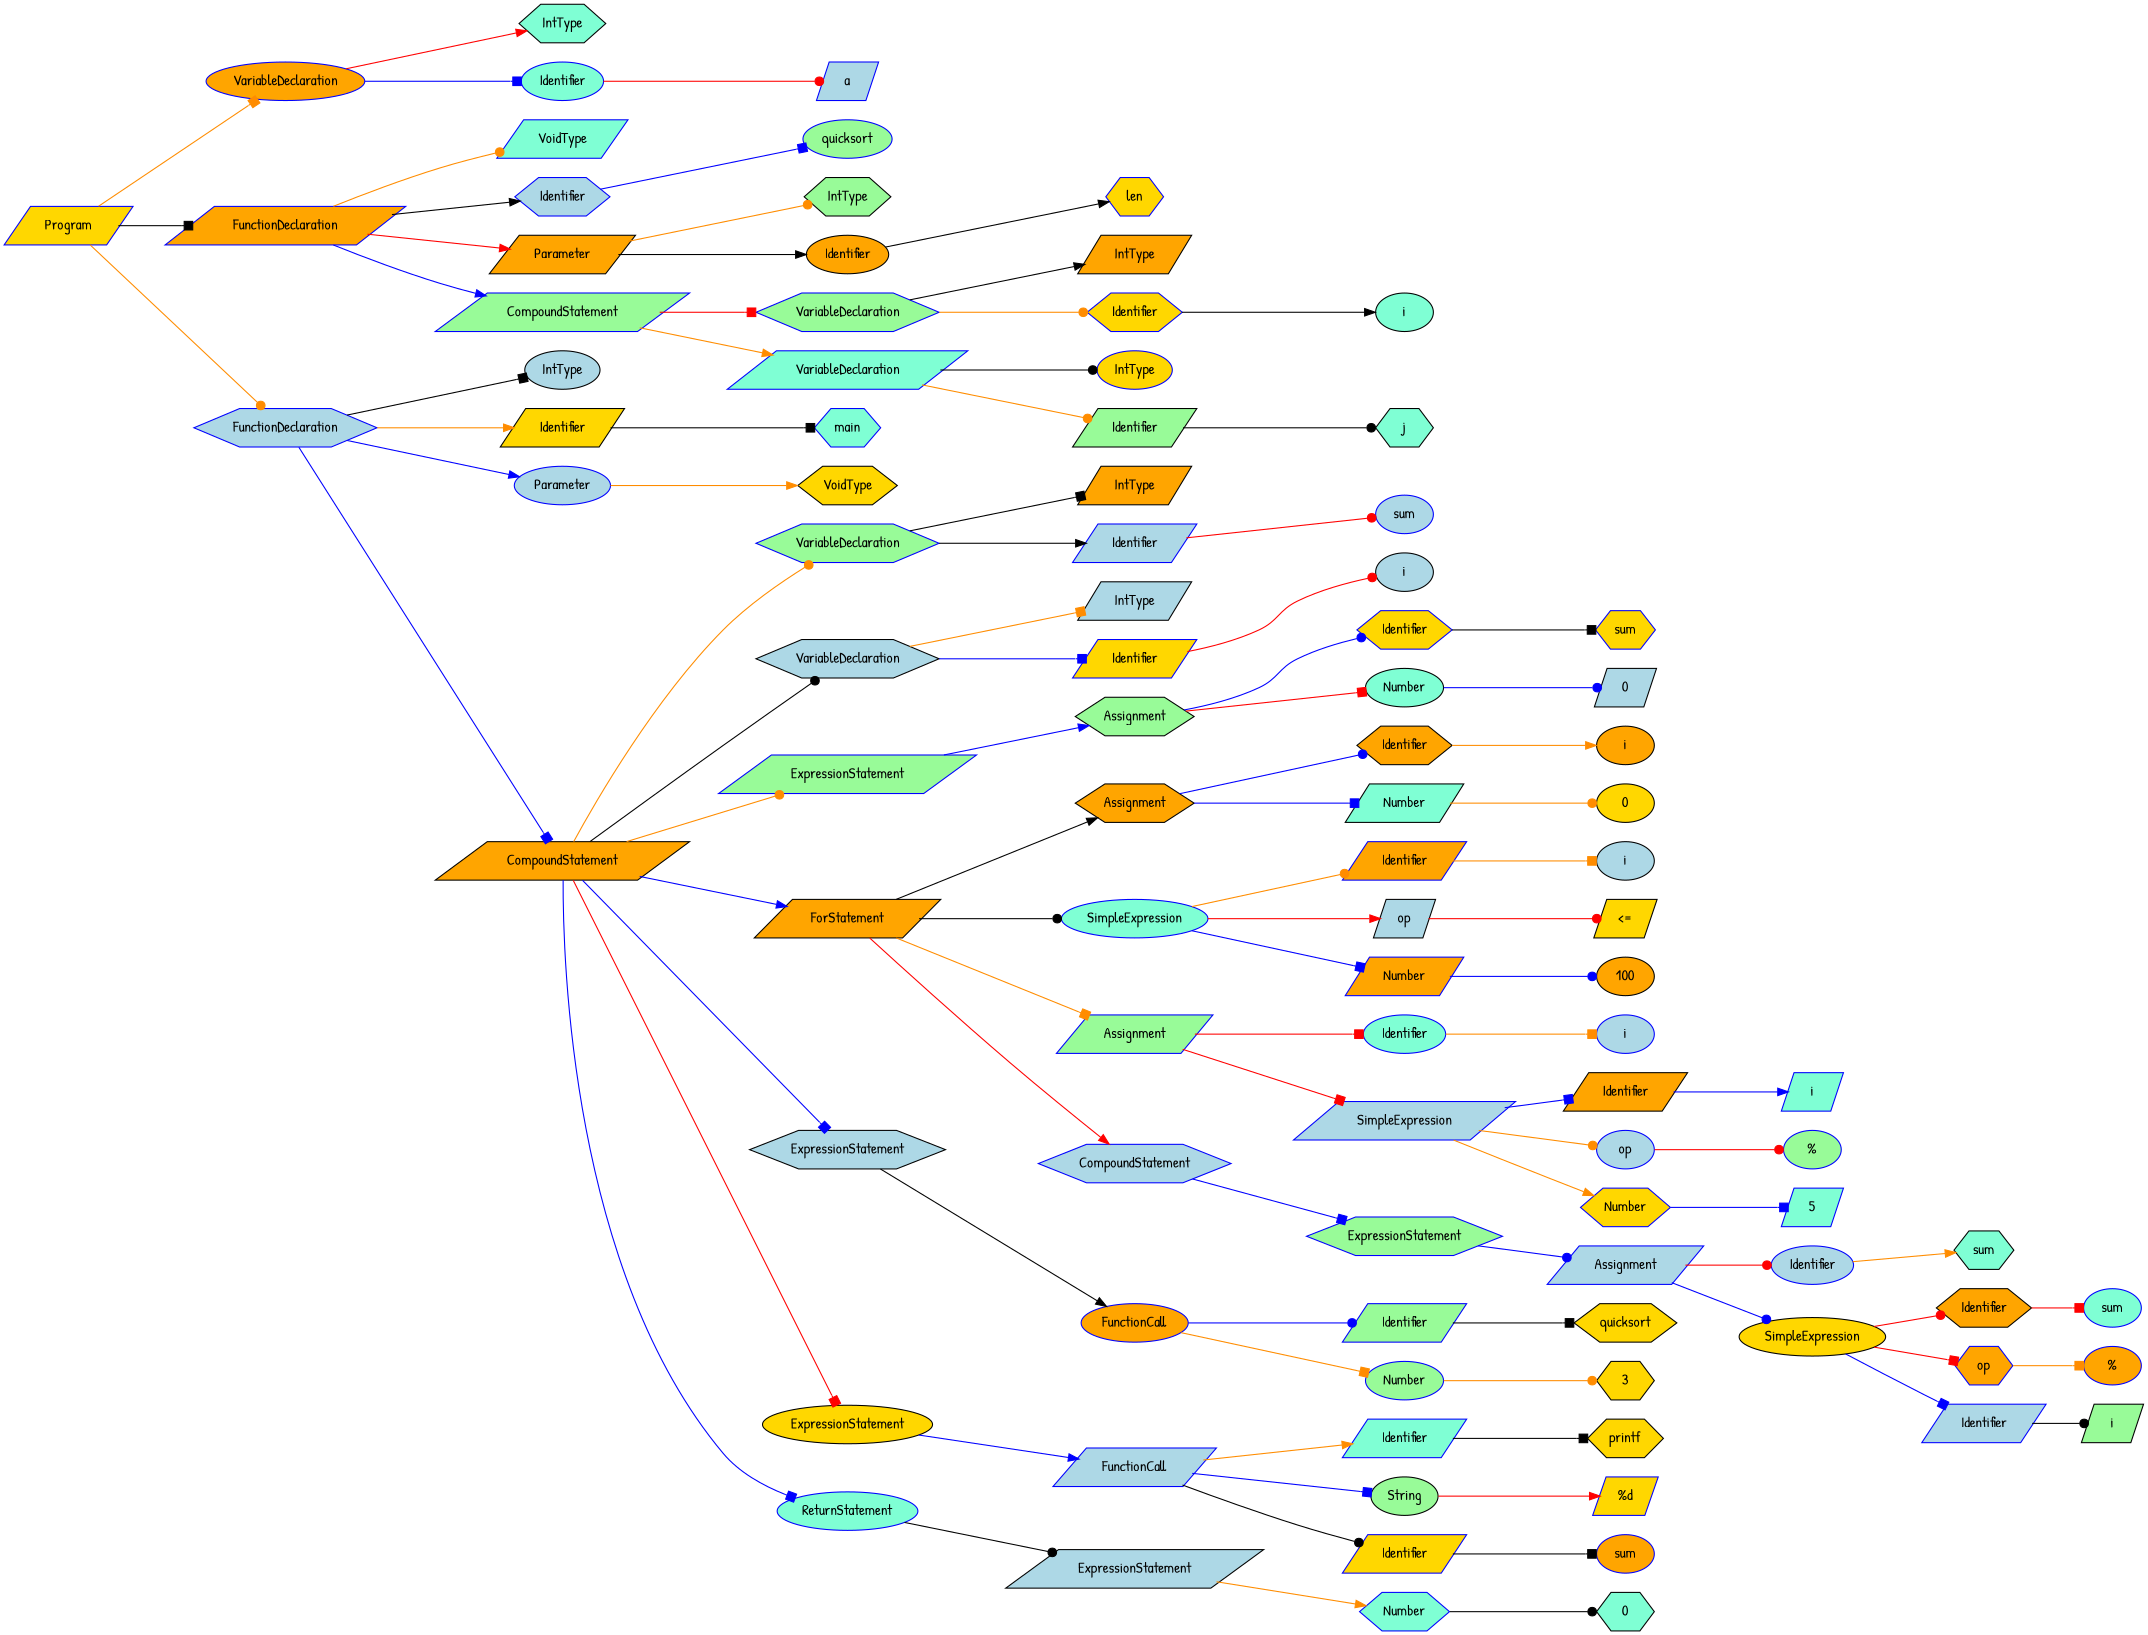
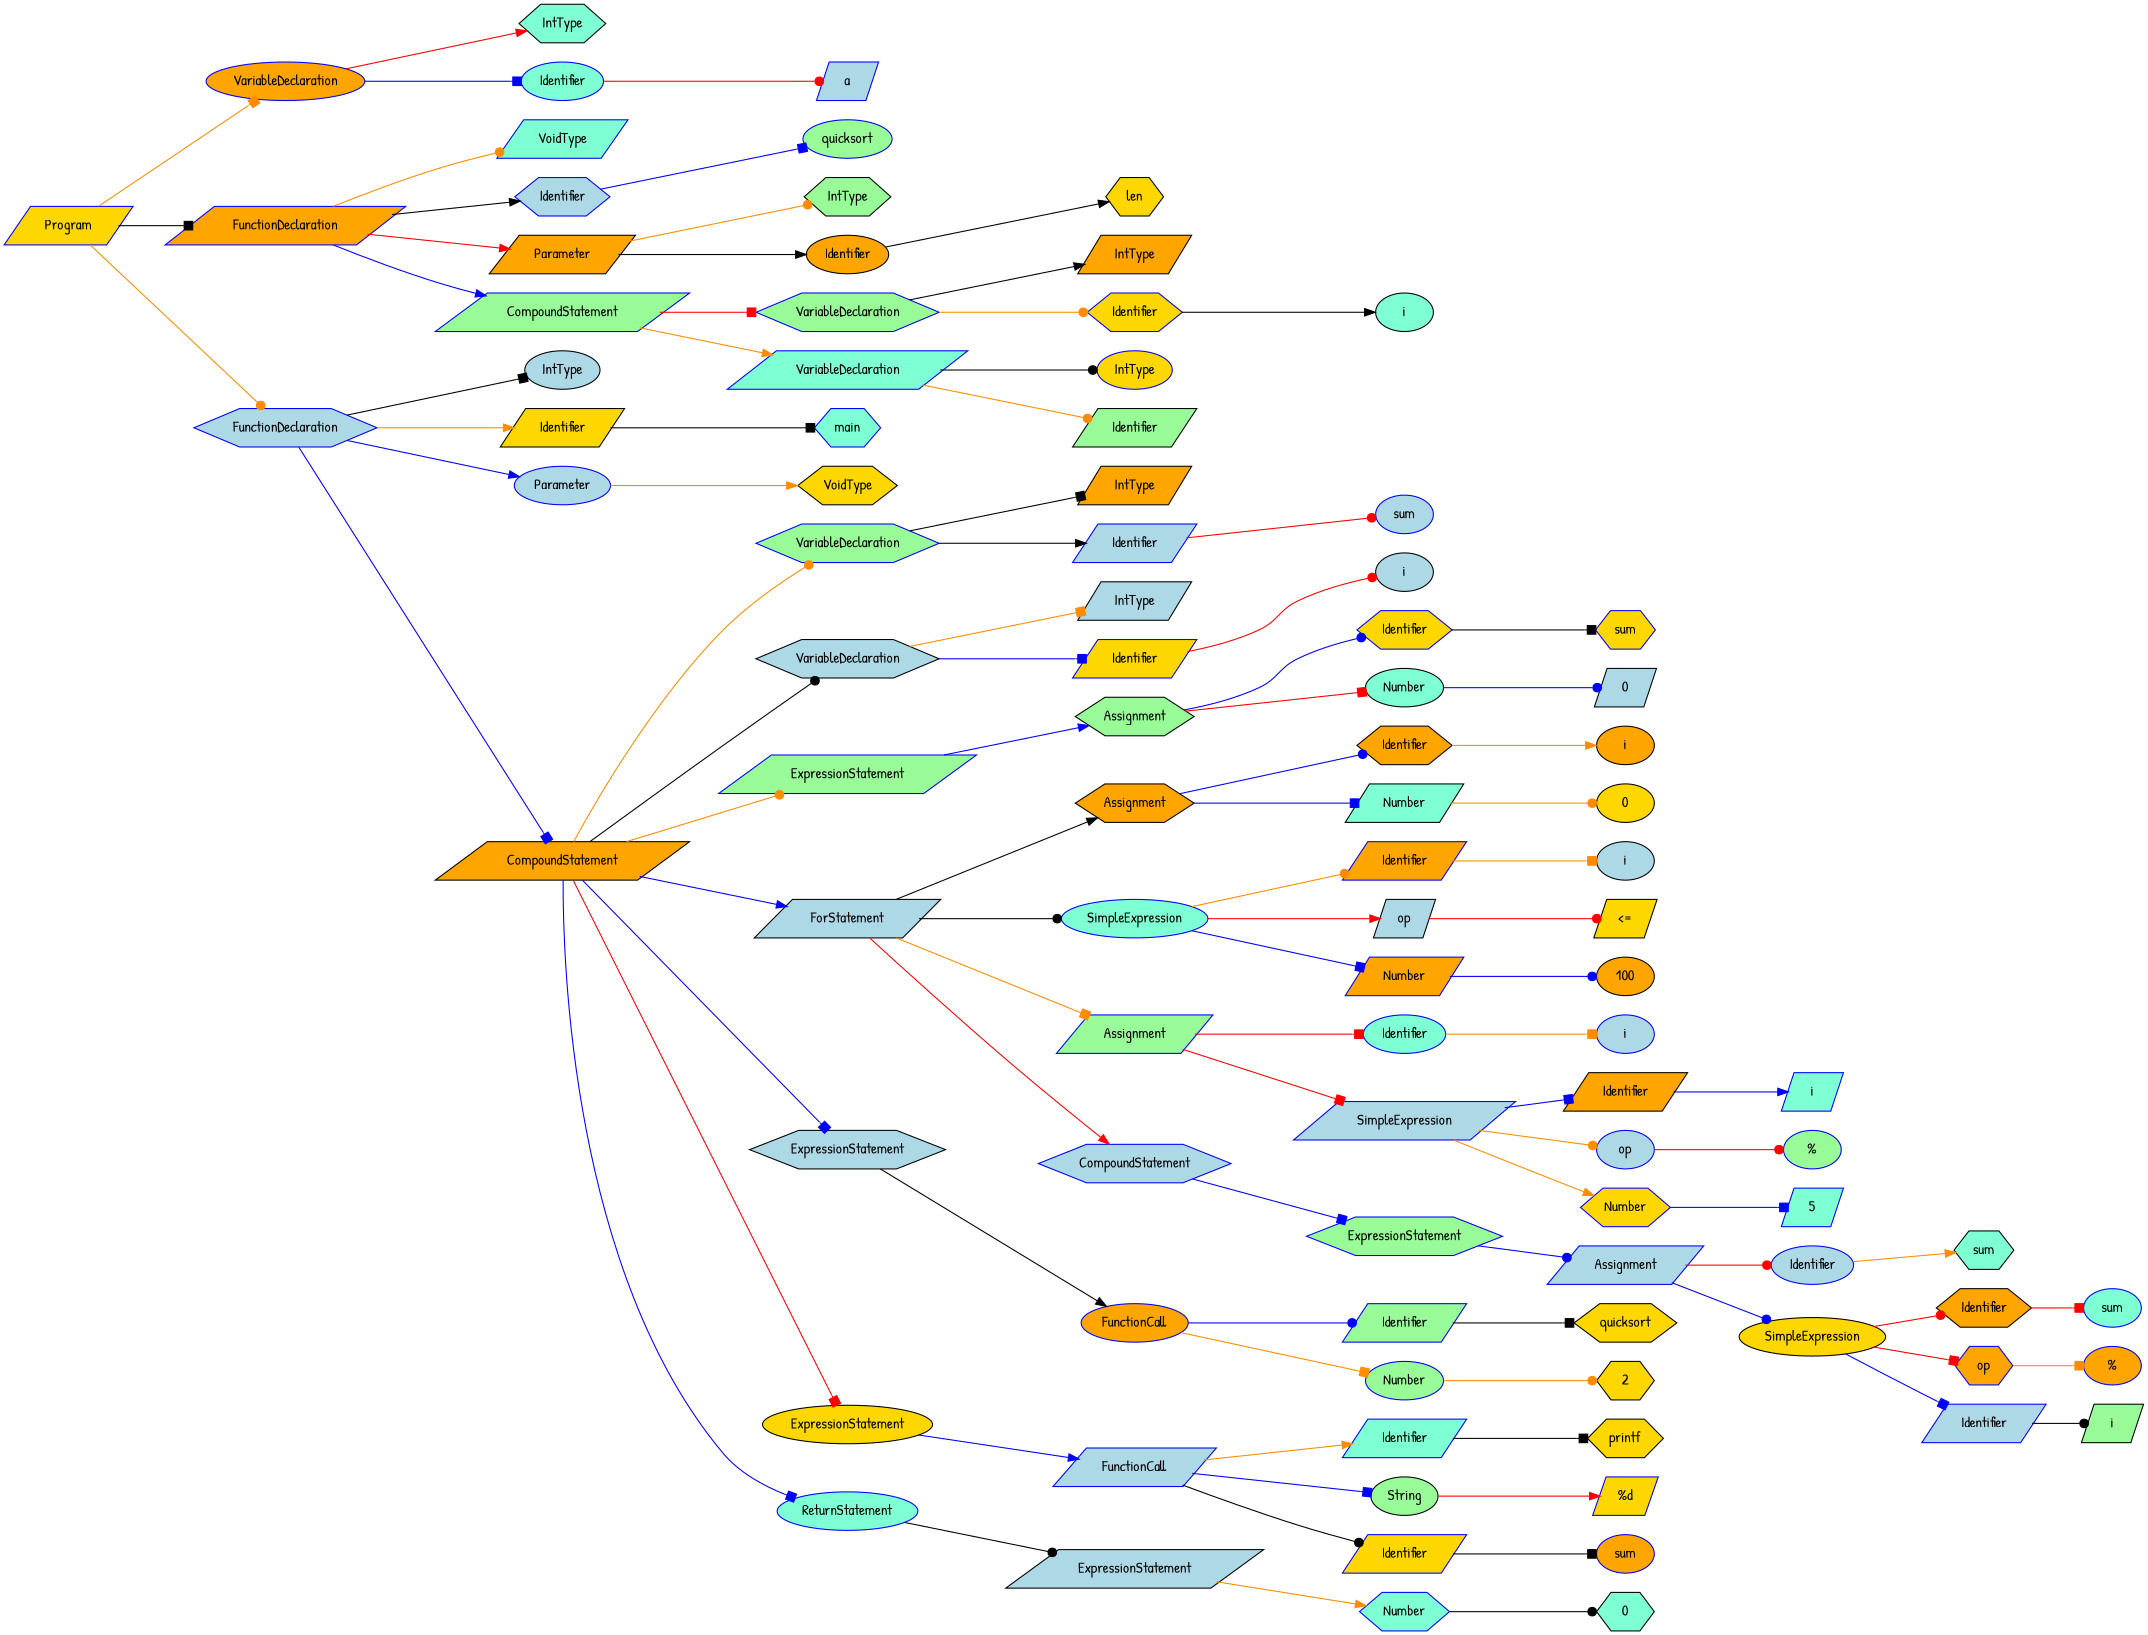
(1135, 197) -> (1135, 197)
(1405, 428) -> none
(848, 919) -> (848, 919)
(1625, 1381) -> (1625, 1381)
